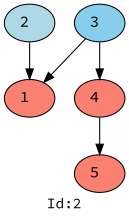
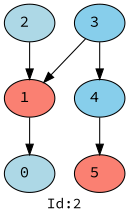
(100, 98) -> (100, 98)
none -> (30, 174)
